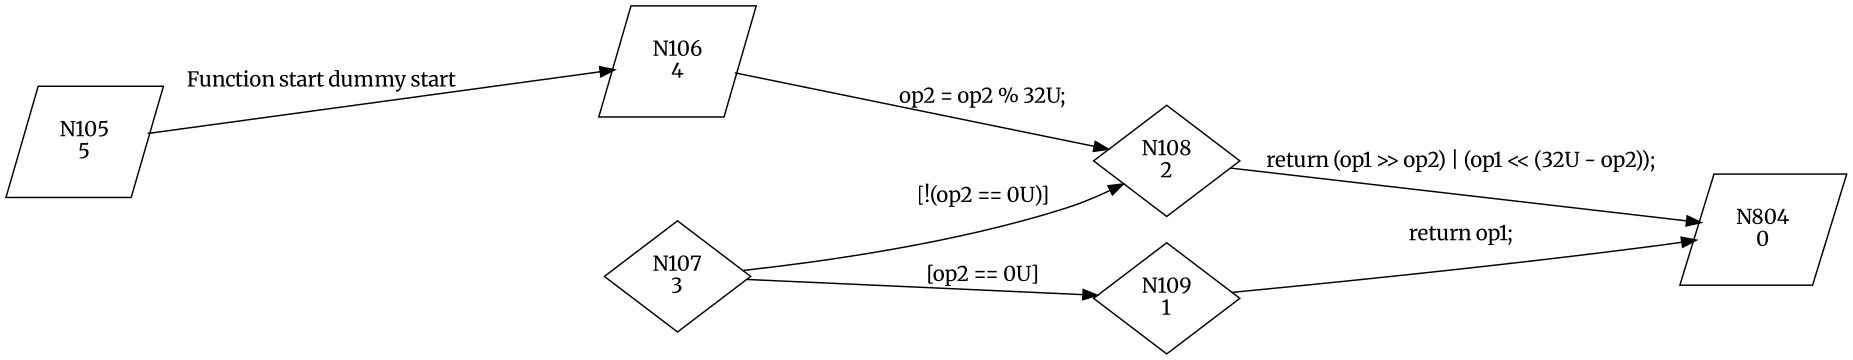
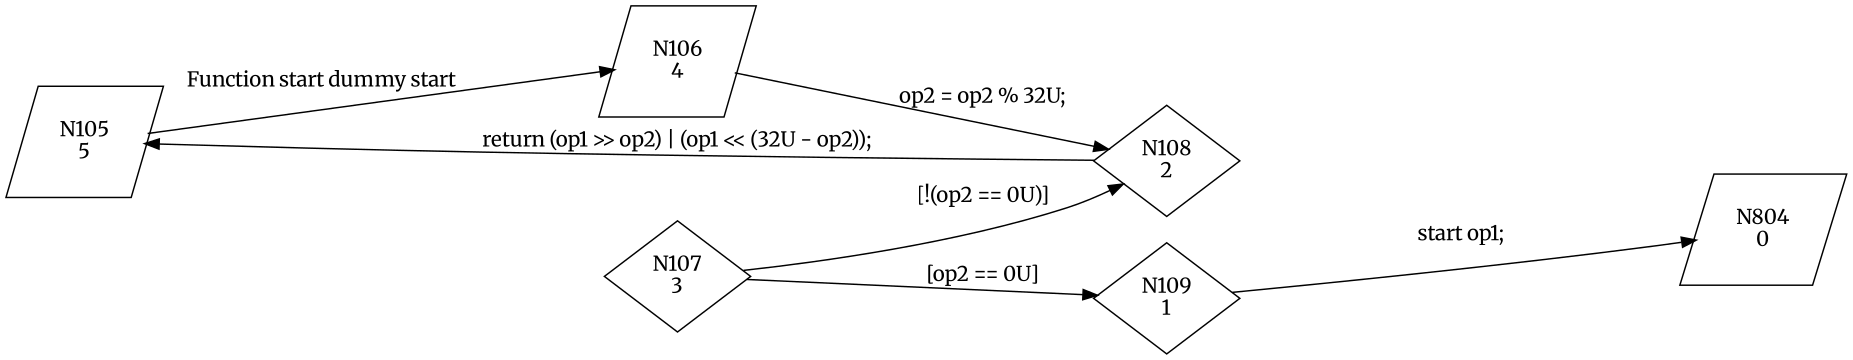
(1459, 195) -> (627, 155)
(1461, 235) -> (1461, 235)
